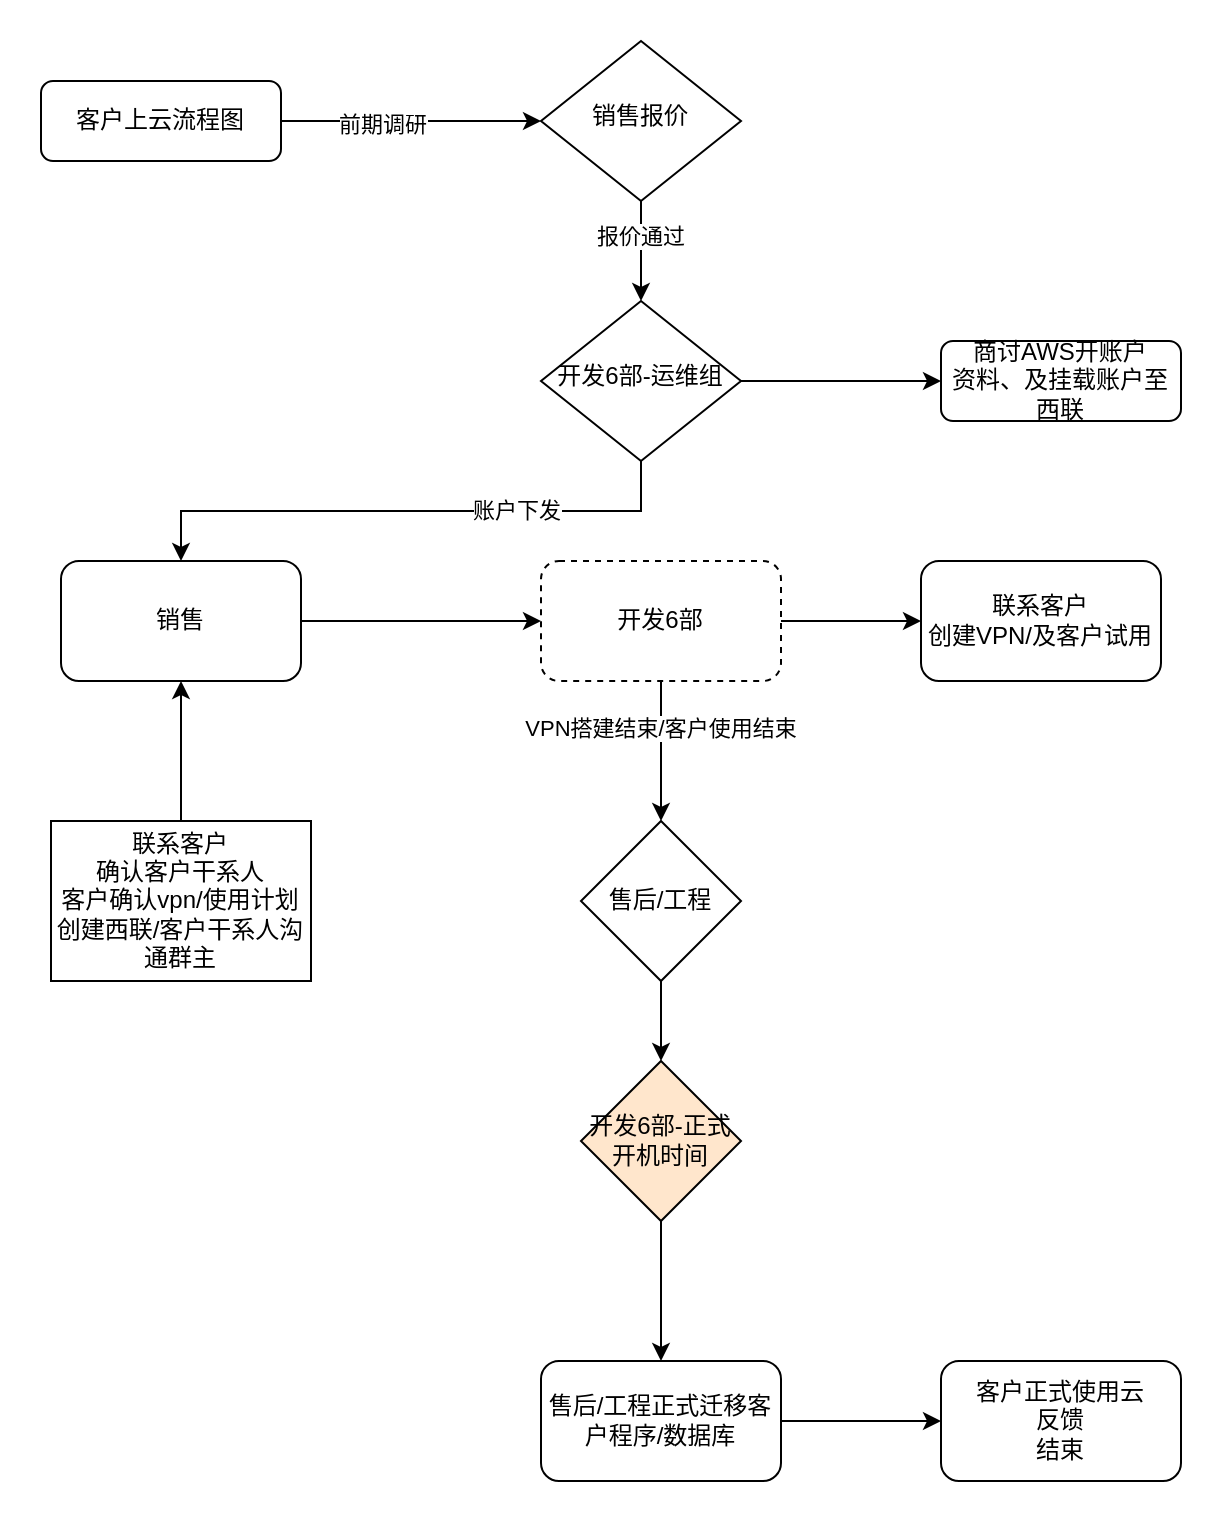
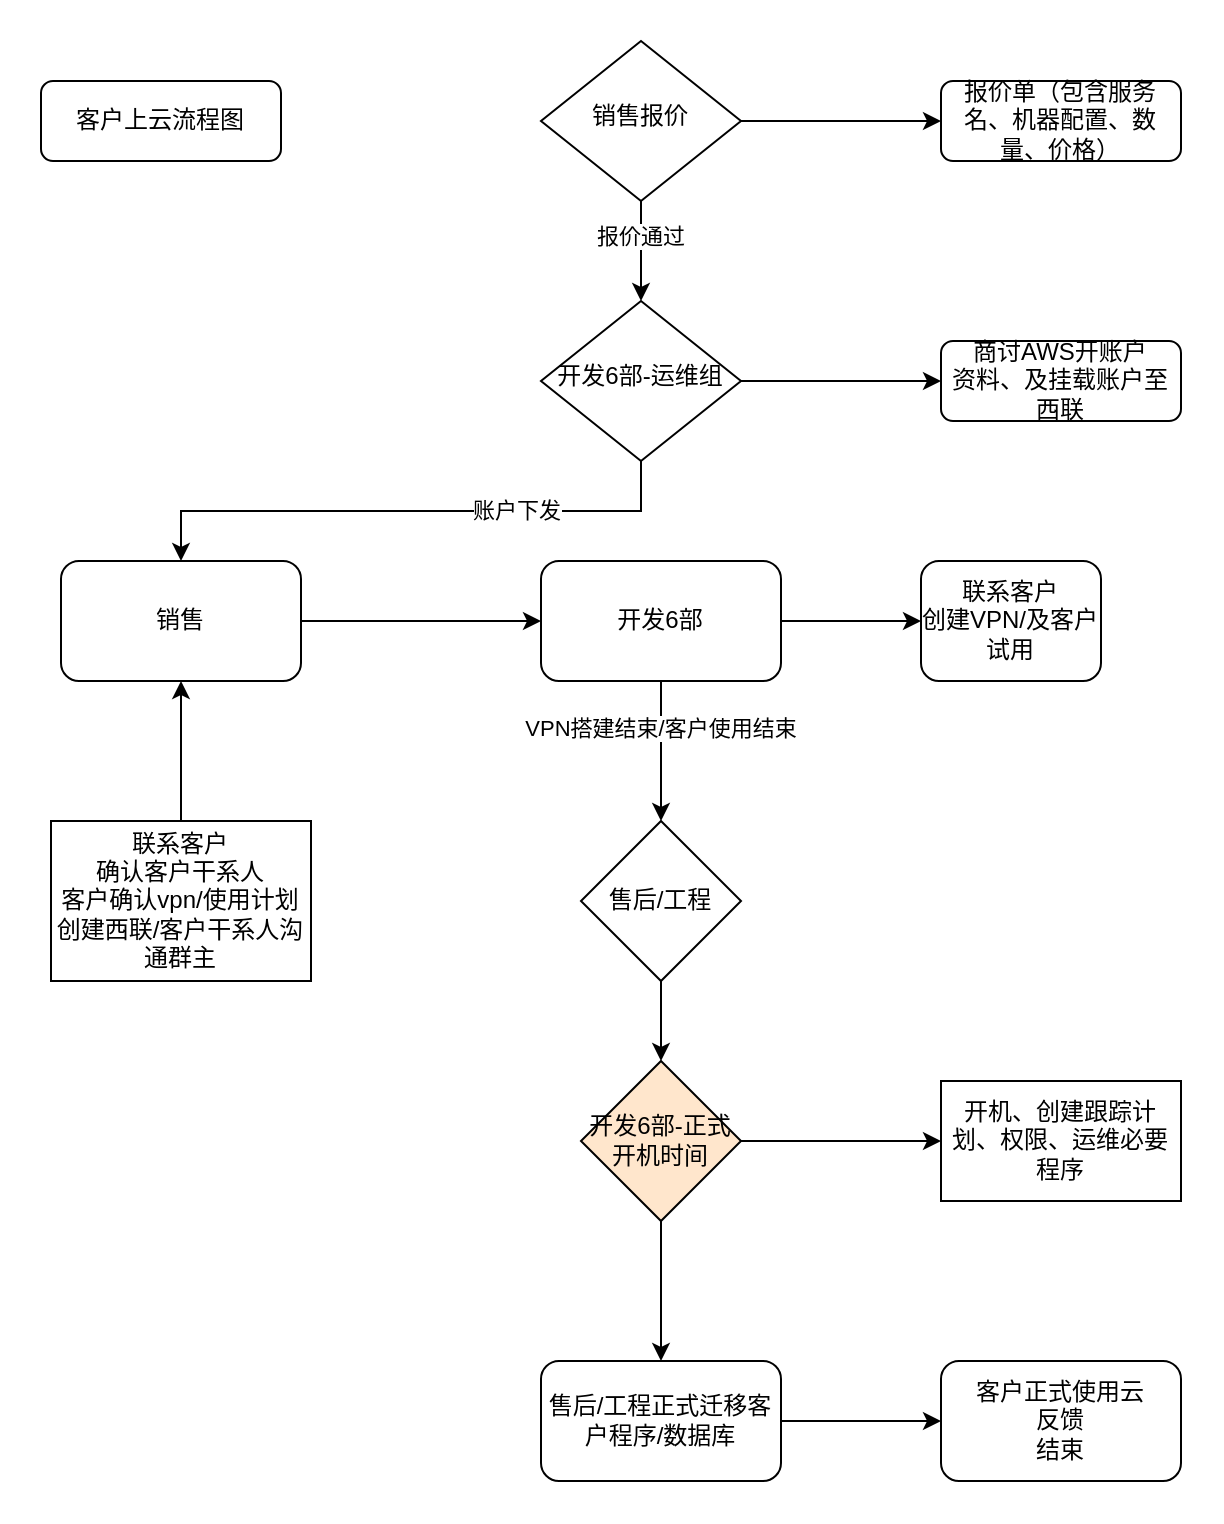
(404, 121) -> none
none -> (834, 121)
none -> (1061, 121)
(661, 621) -> (661, 621)
(1041, 621) -> (1011, 621)
none -> (834, 1141)
none -> (1061, 1141)
